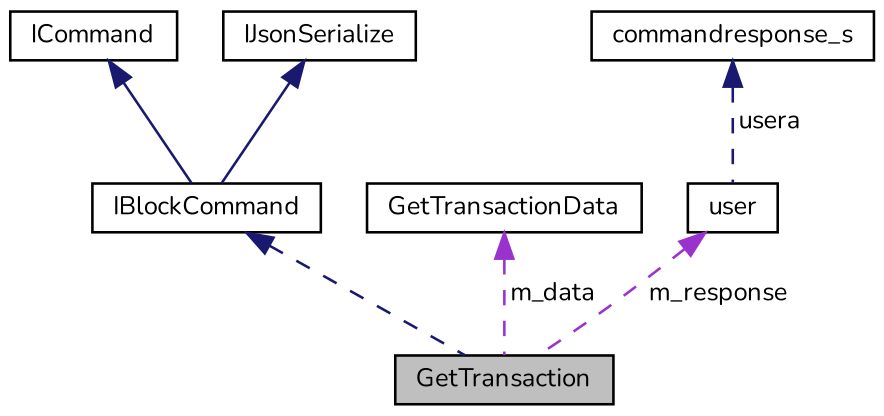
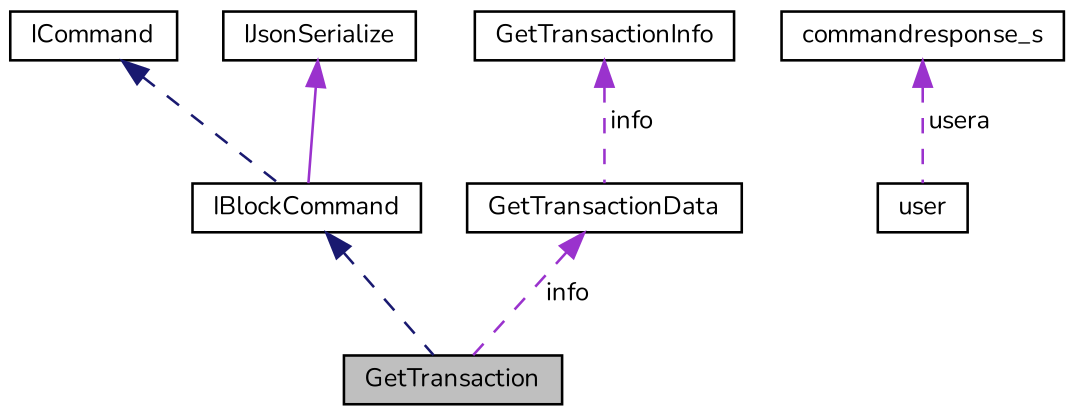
none -> (604, 36)
(158, 133) -> (211, 130)
(256, 133) -> (312, 135)
(733, 135) -> (923, 135)
(551, 294) -> (565, 294)
(613, 304) -> none
